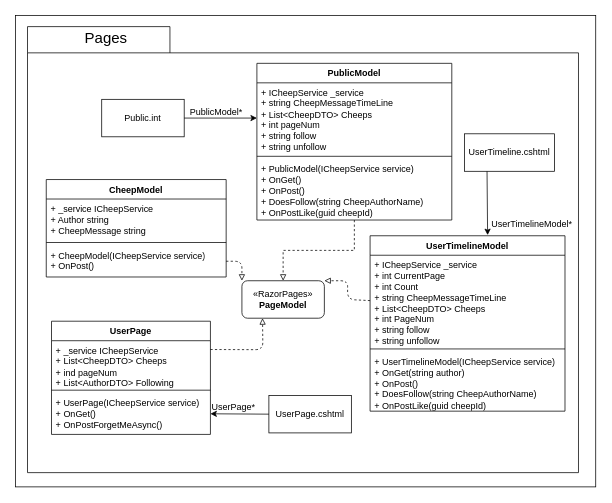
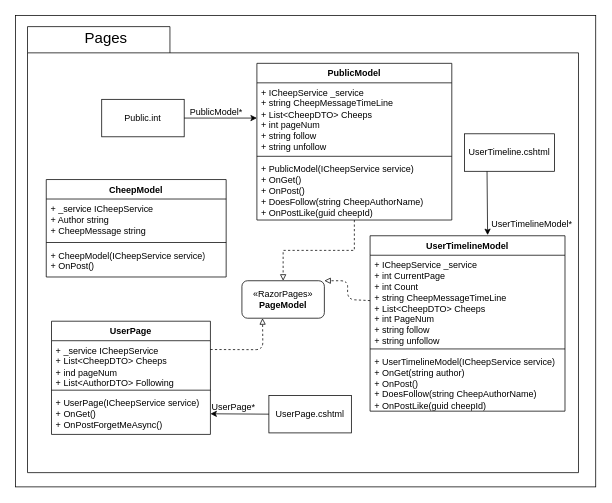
(239, 262) -> none
